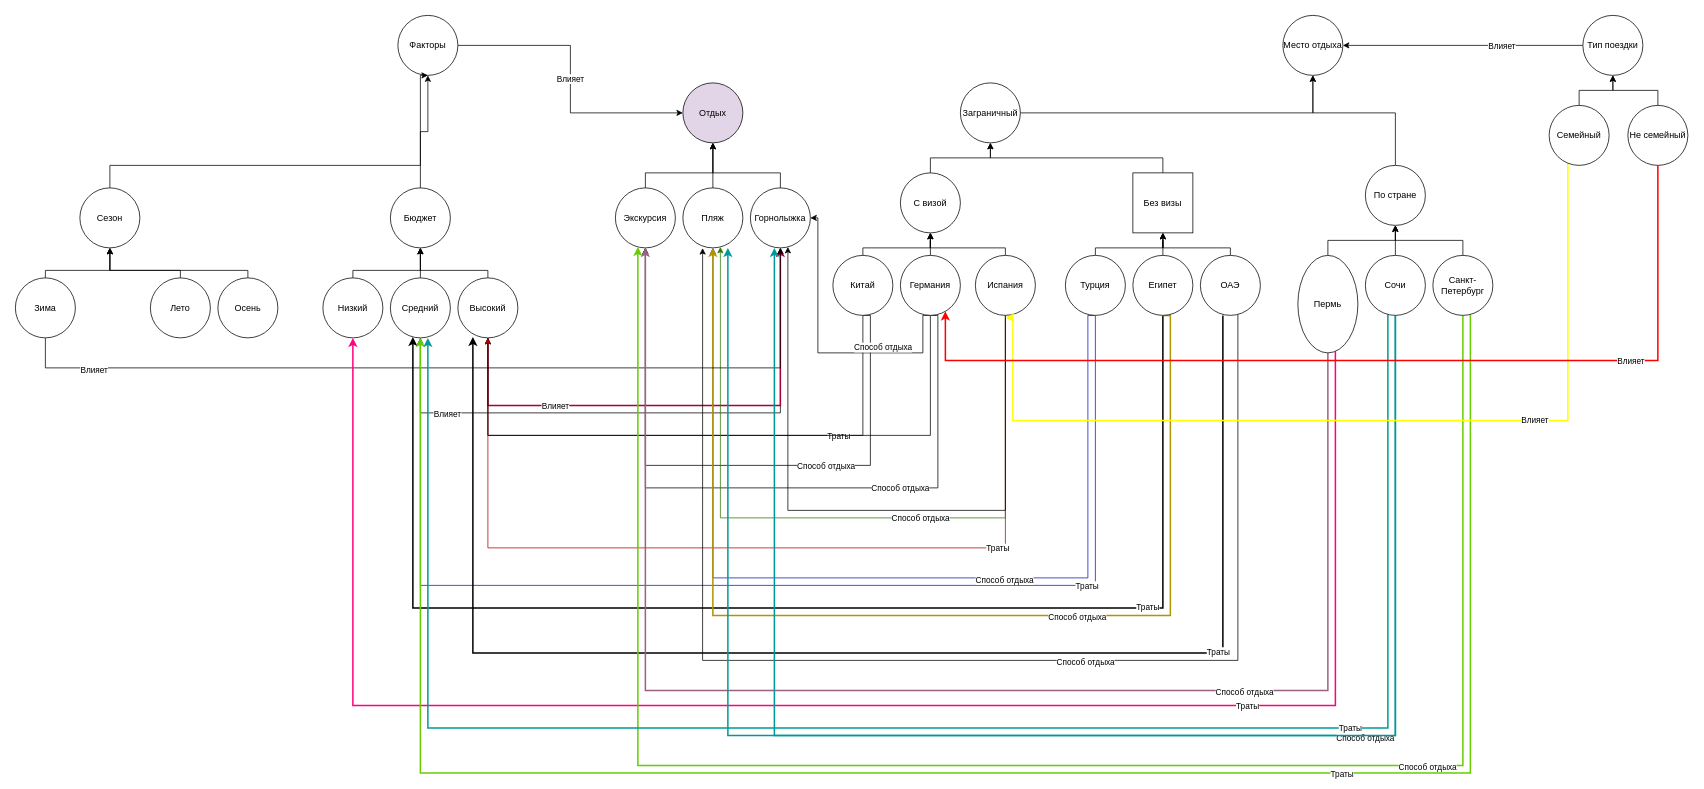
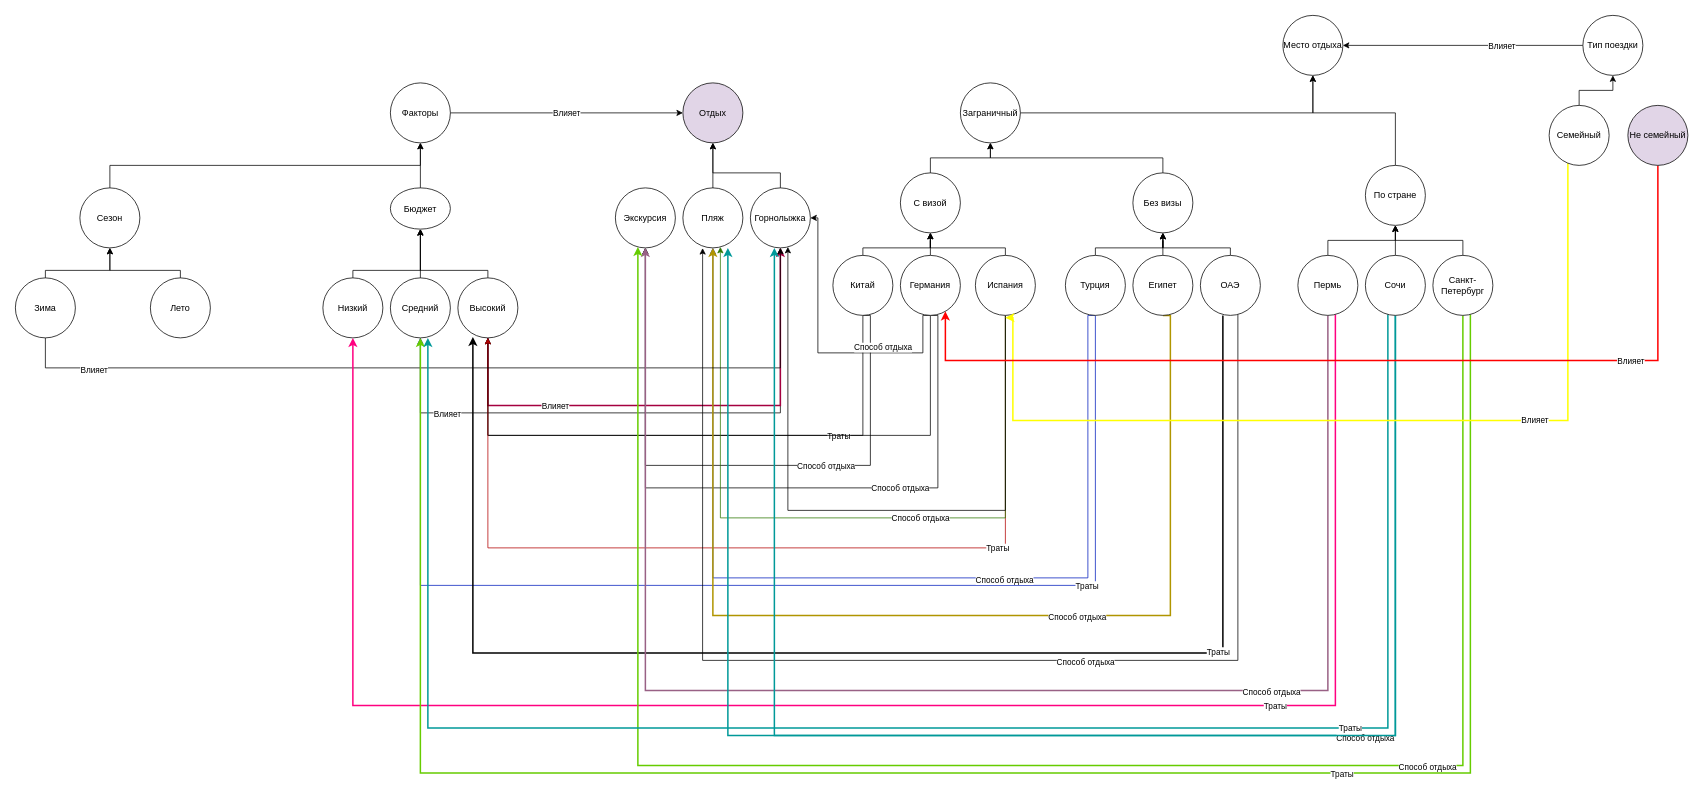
(428, 45) -> (420, 113)
(1644, 90) -> none
(1658, 135) -> (1658, 135)
(670, 173) -> none
(1163, 203) -> (1163, 203)
(420, 218) -> (420, 209)
(219, 270) -> none
(1328, 304) -> (1328, 285)
(248, 308) -> none
(801, 608) -> none
